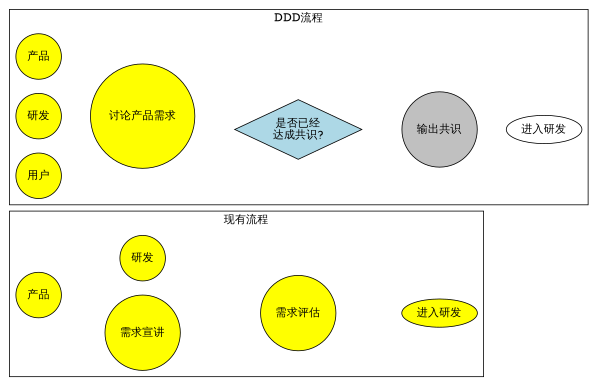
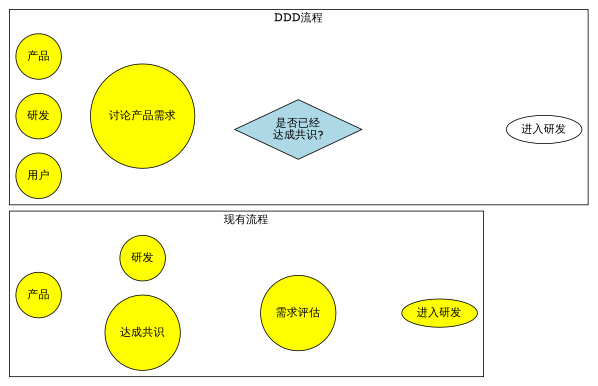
(440, 129) -> none
(143, 333) -> (143, 333)
